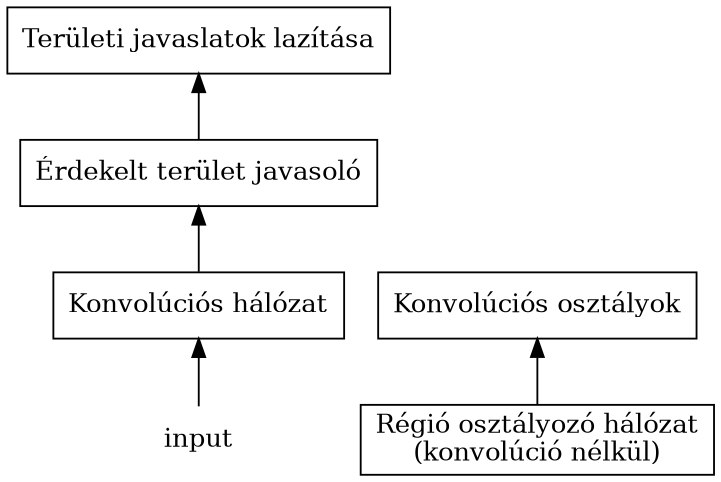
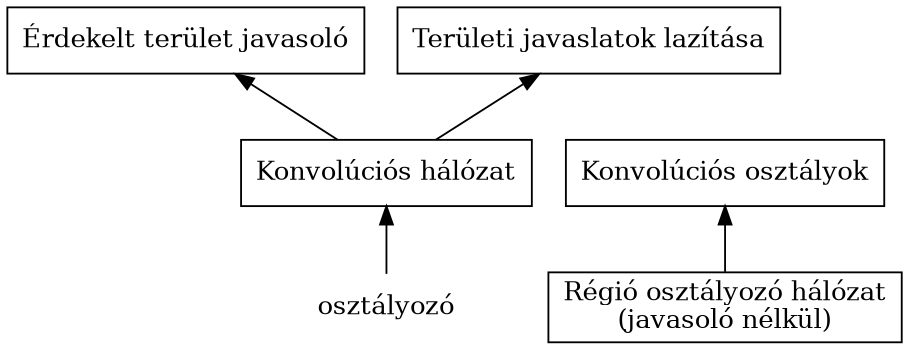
(199, 116) -> (480, 112)
(199, 440) -> (386, 307)
(537, 440) -> (725, 307)
